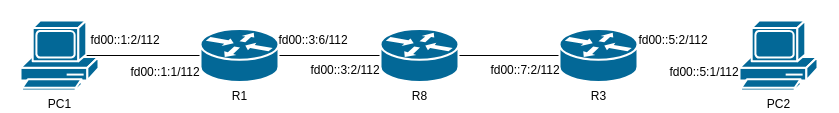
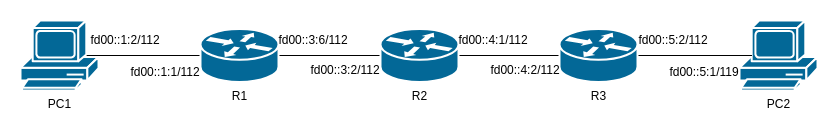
none -> (494, 41)
none -> (695, 56)
(526, 71) -> (526, 71)
(705, 73) -> (705, 73)
(420, 97) -> (420, 97)
